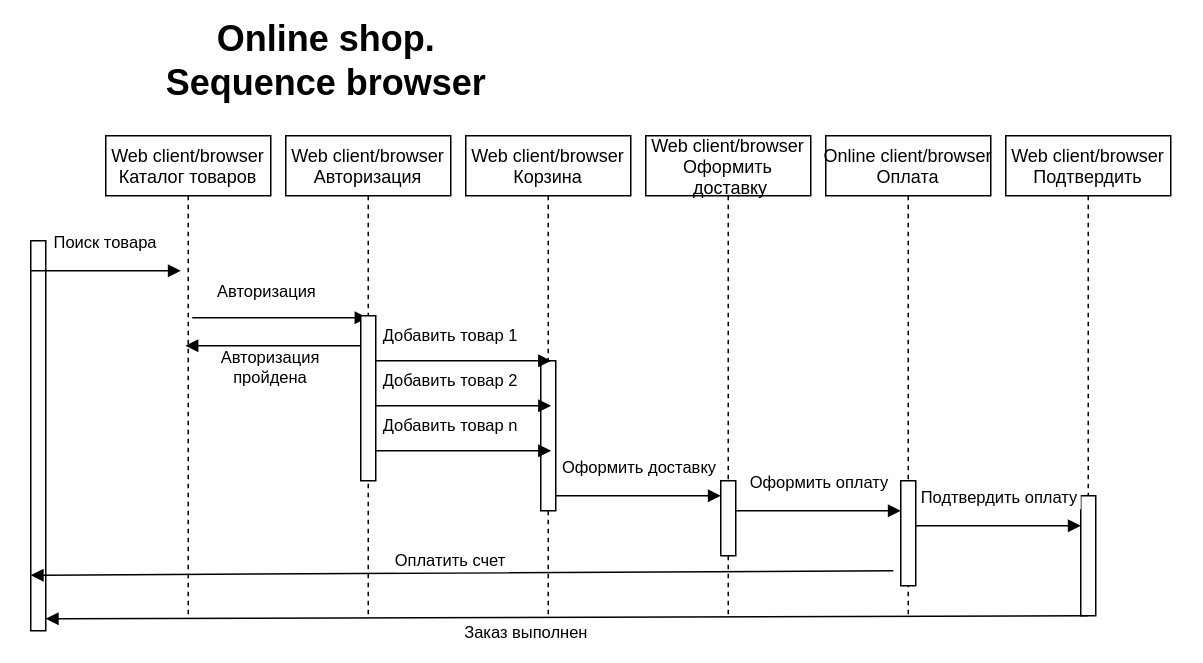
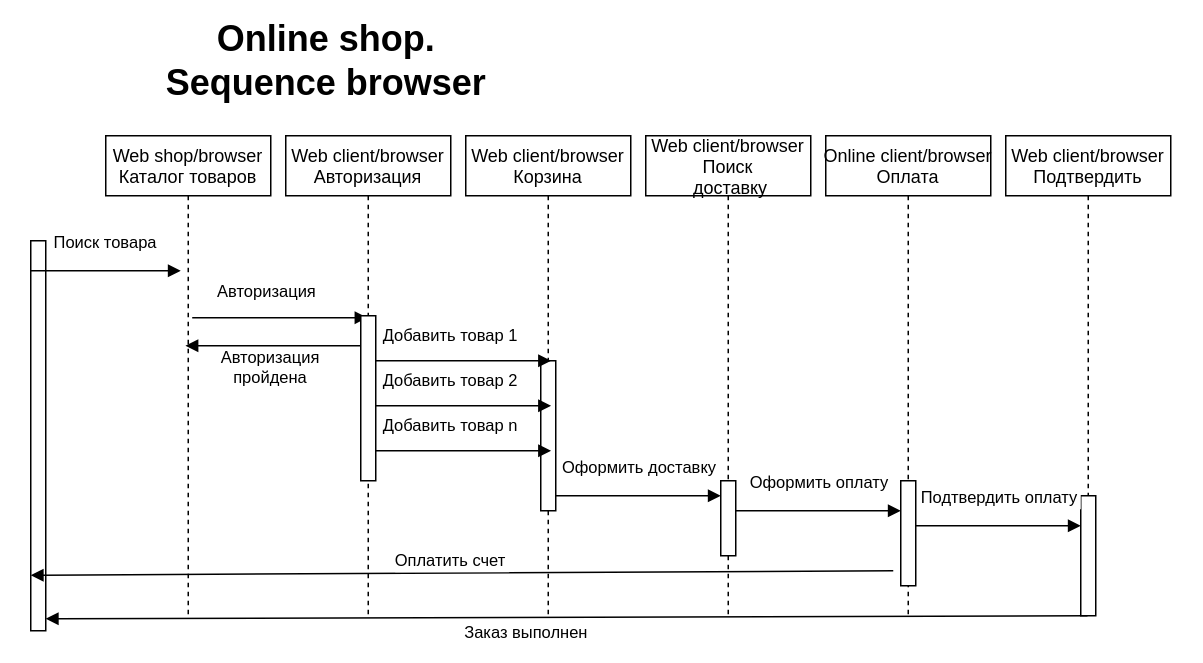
(728, 146) -> (728, 146)
(188, 156) -> (188, 156)
